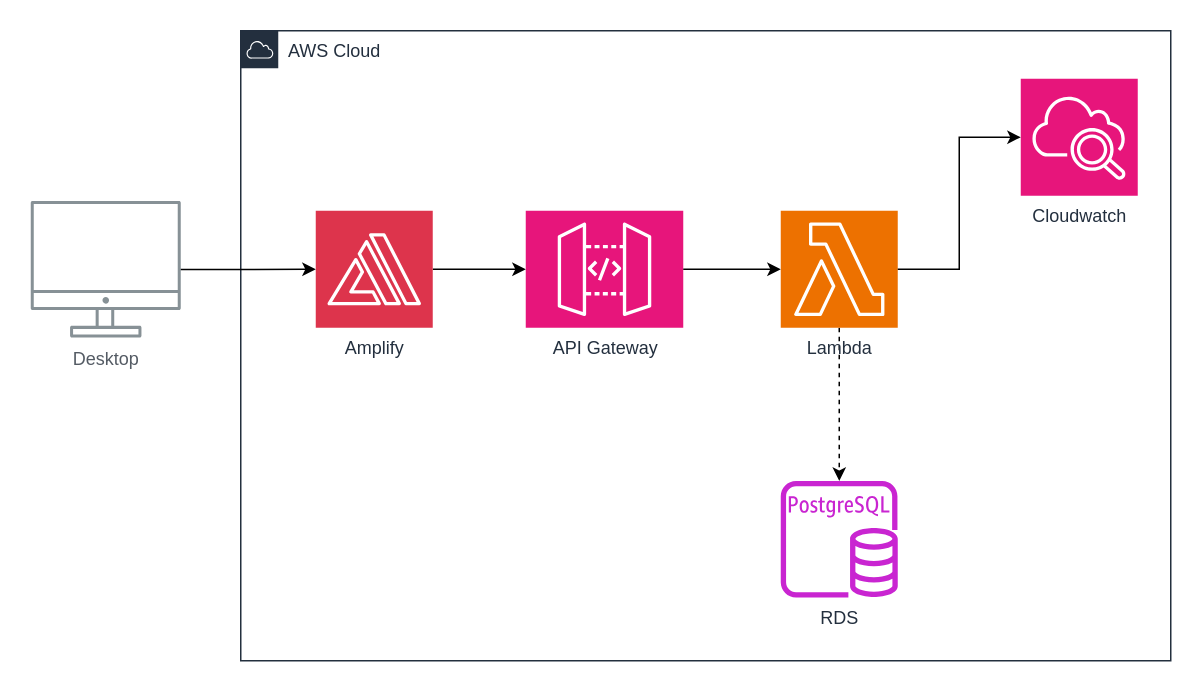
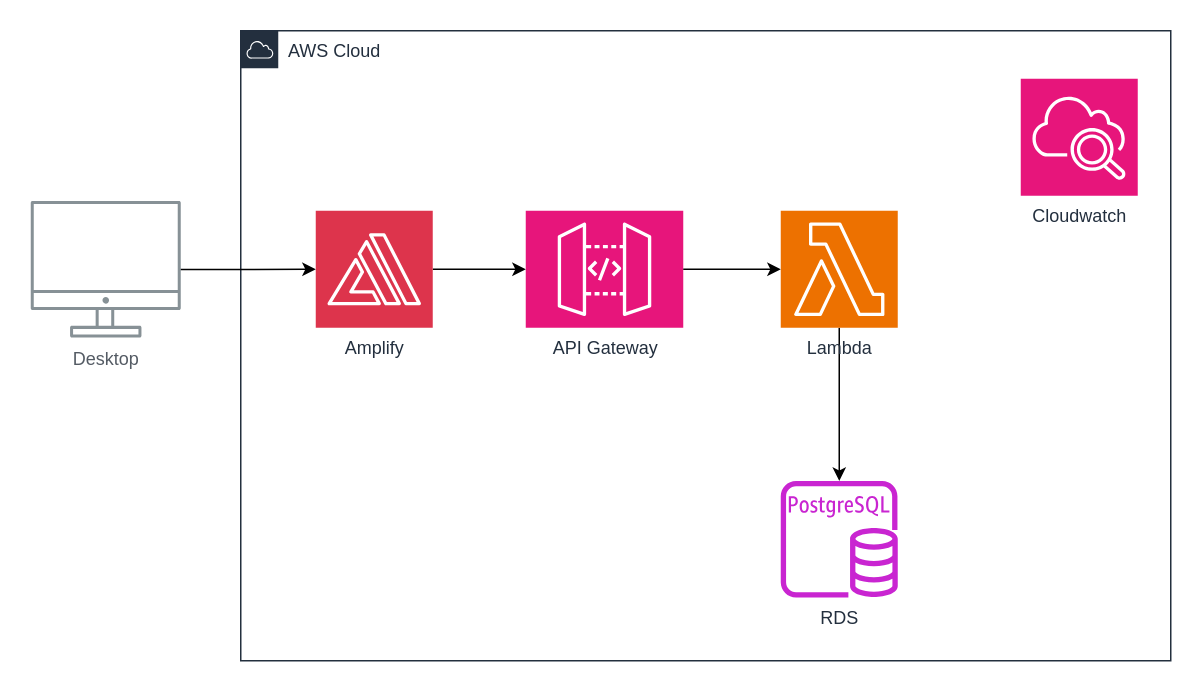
(959, 208) -> none
(839, 400) -> (839, 400)
